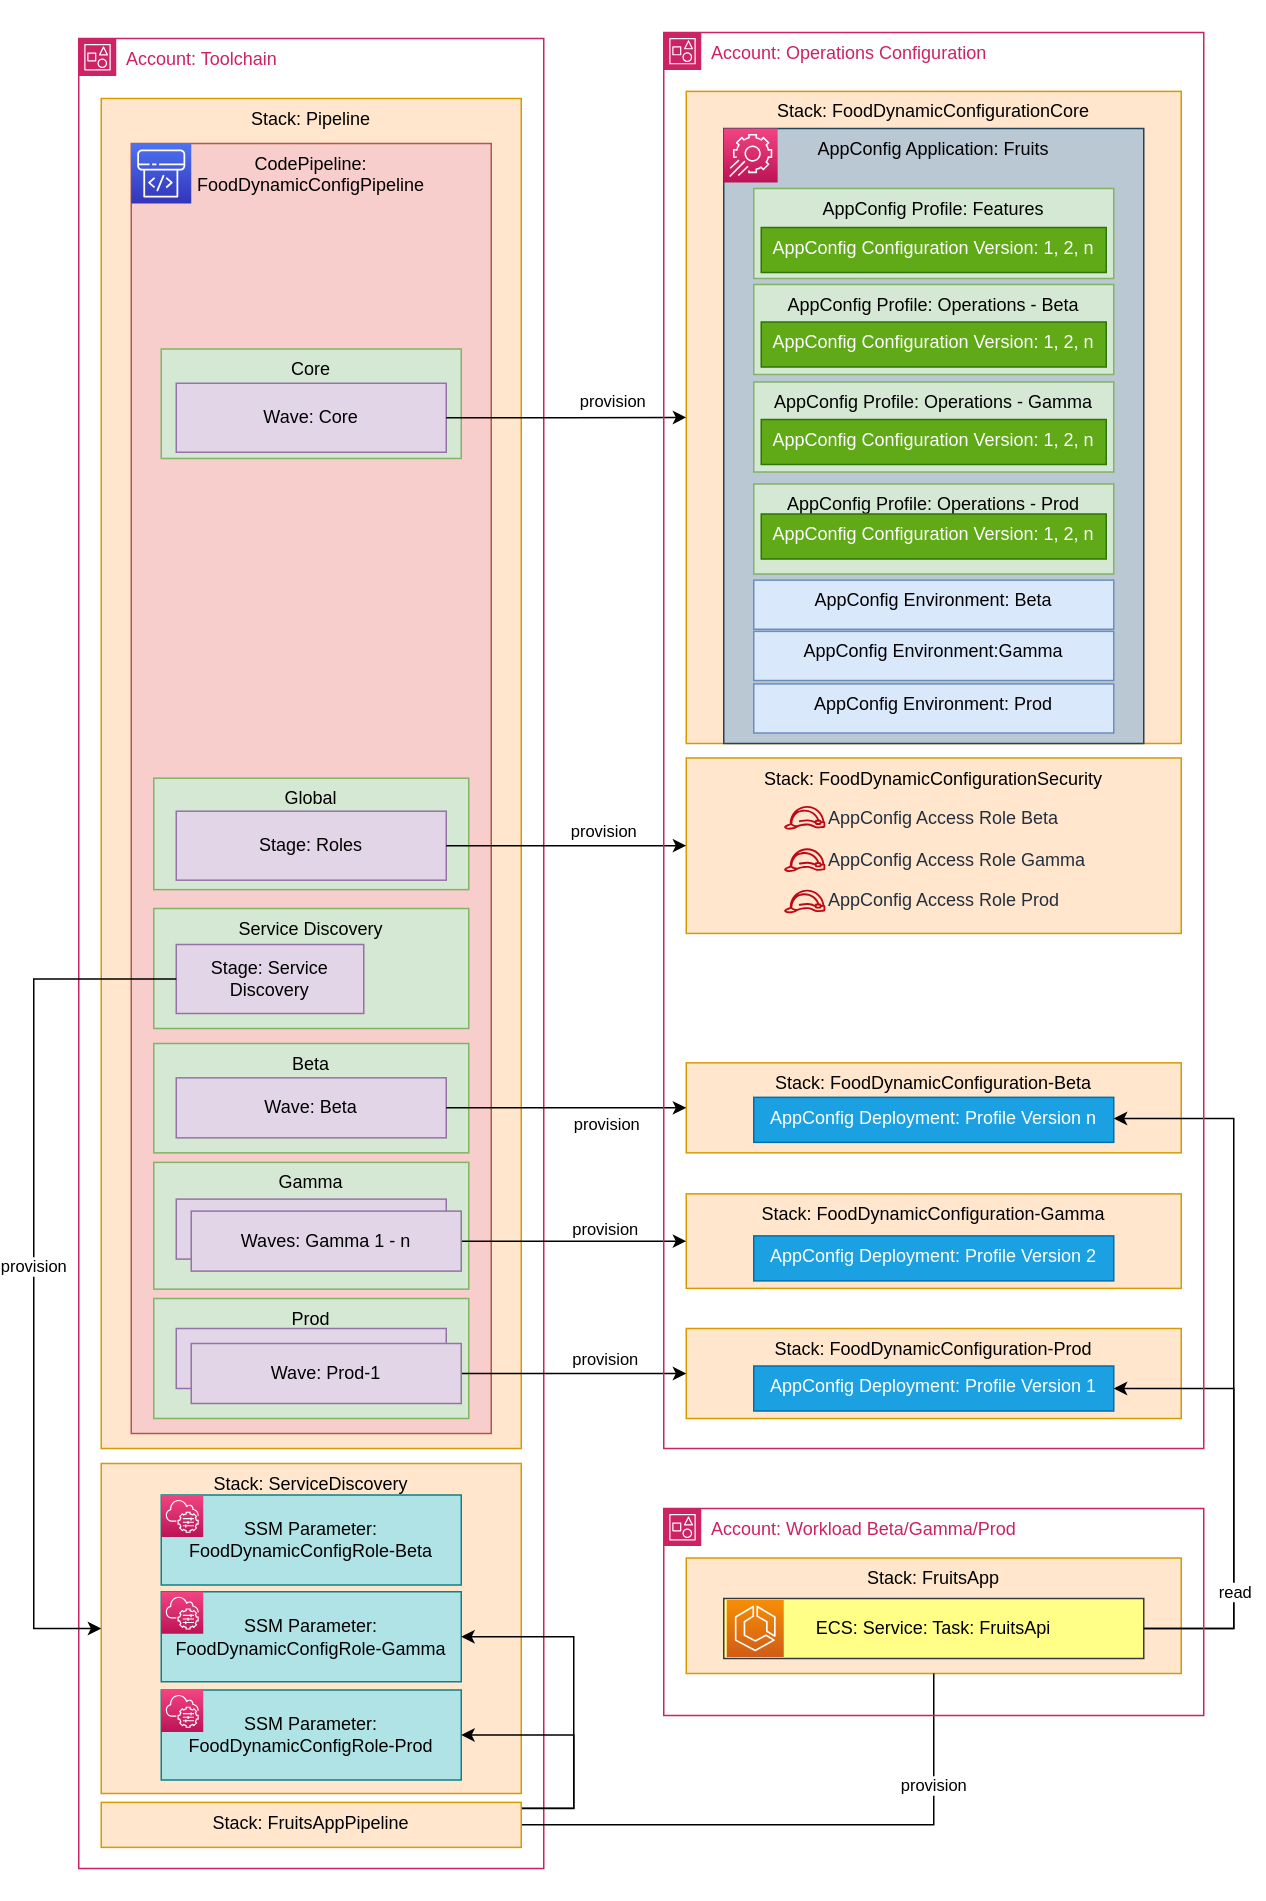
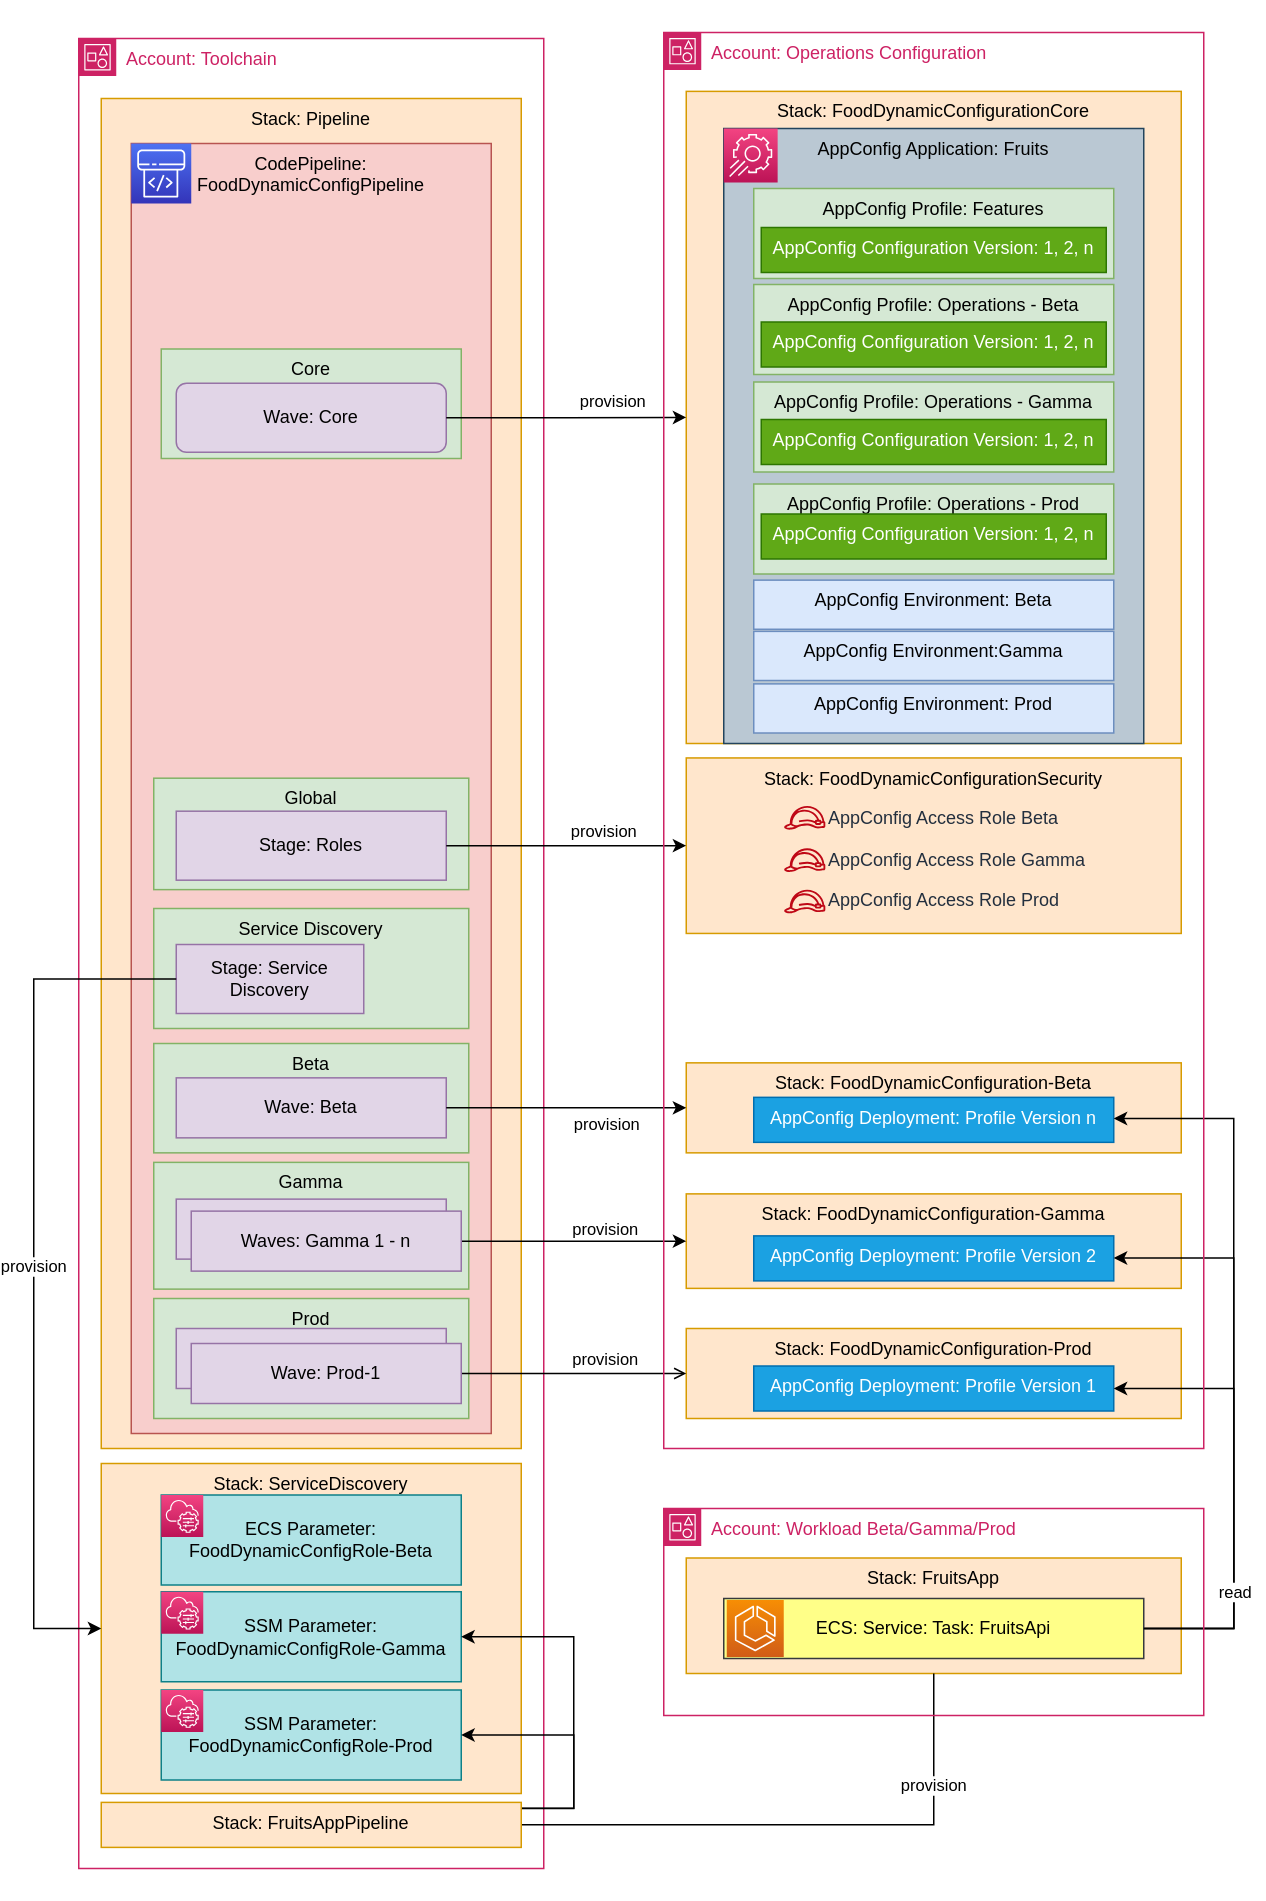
(311, 418) -> (311, 418)
none -> (1177, 1258)
(675, 1373) -> (677, 1373)
(311, 1540) -> (311, 1540)
